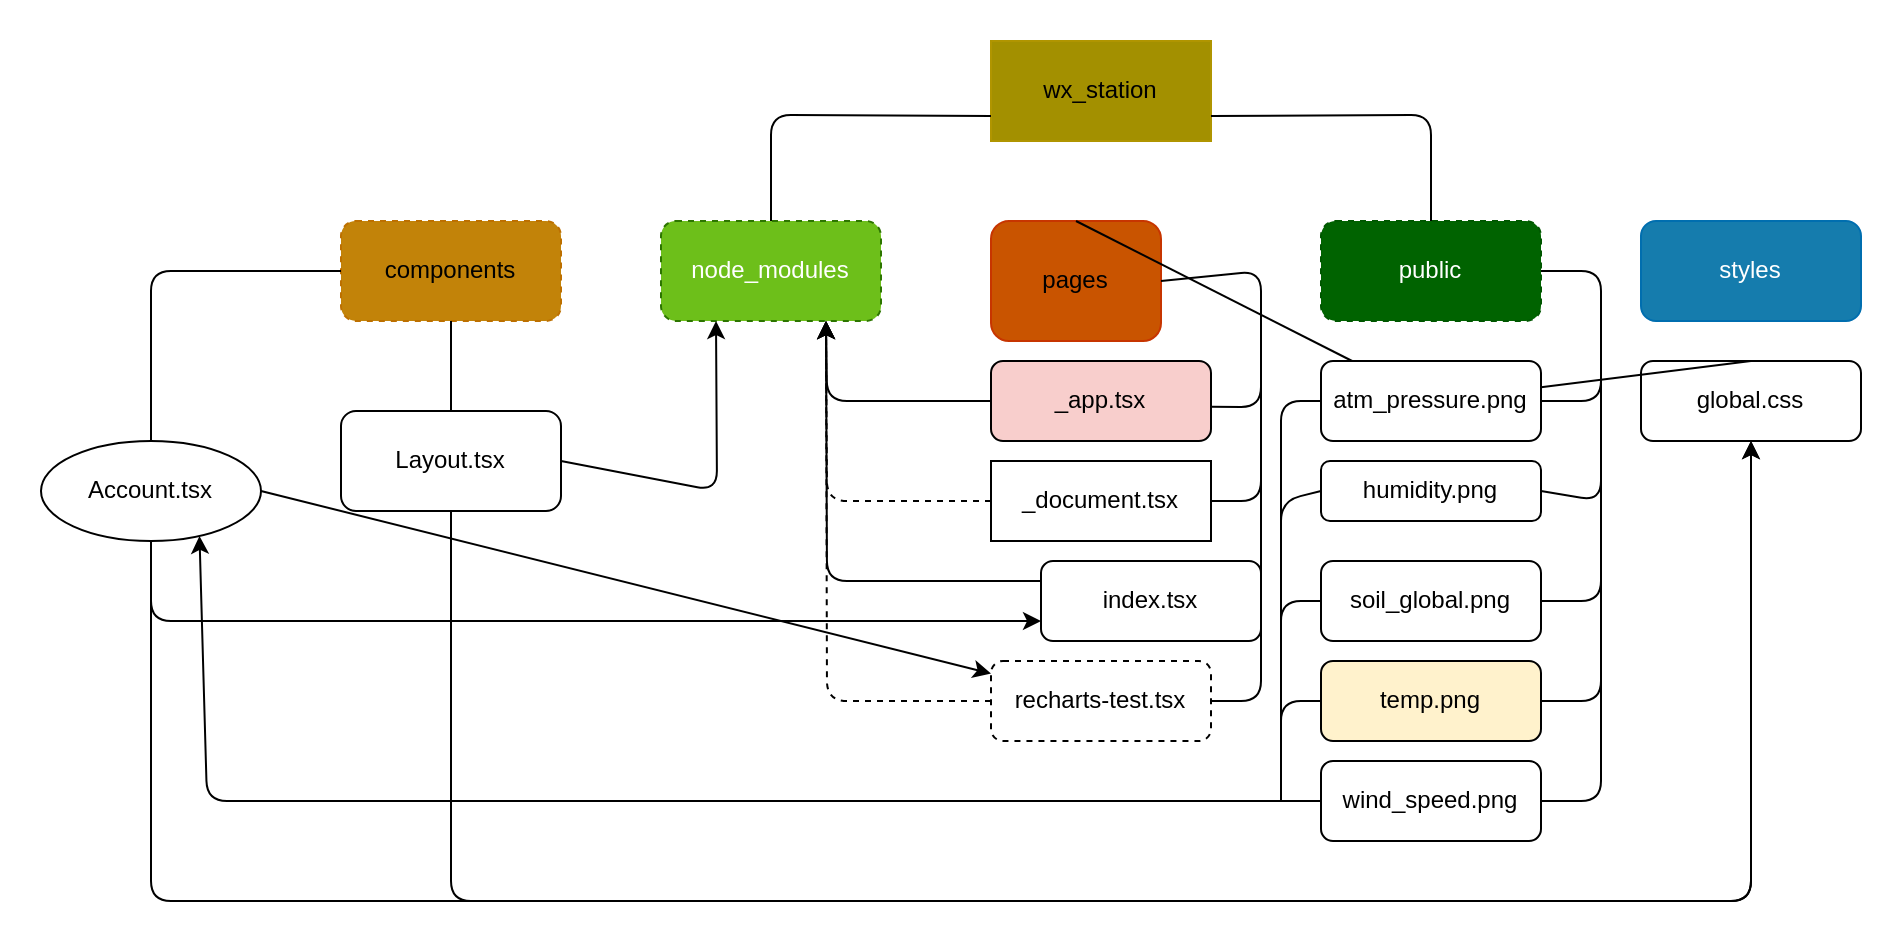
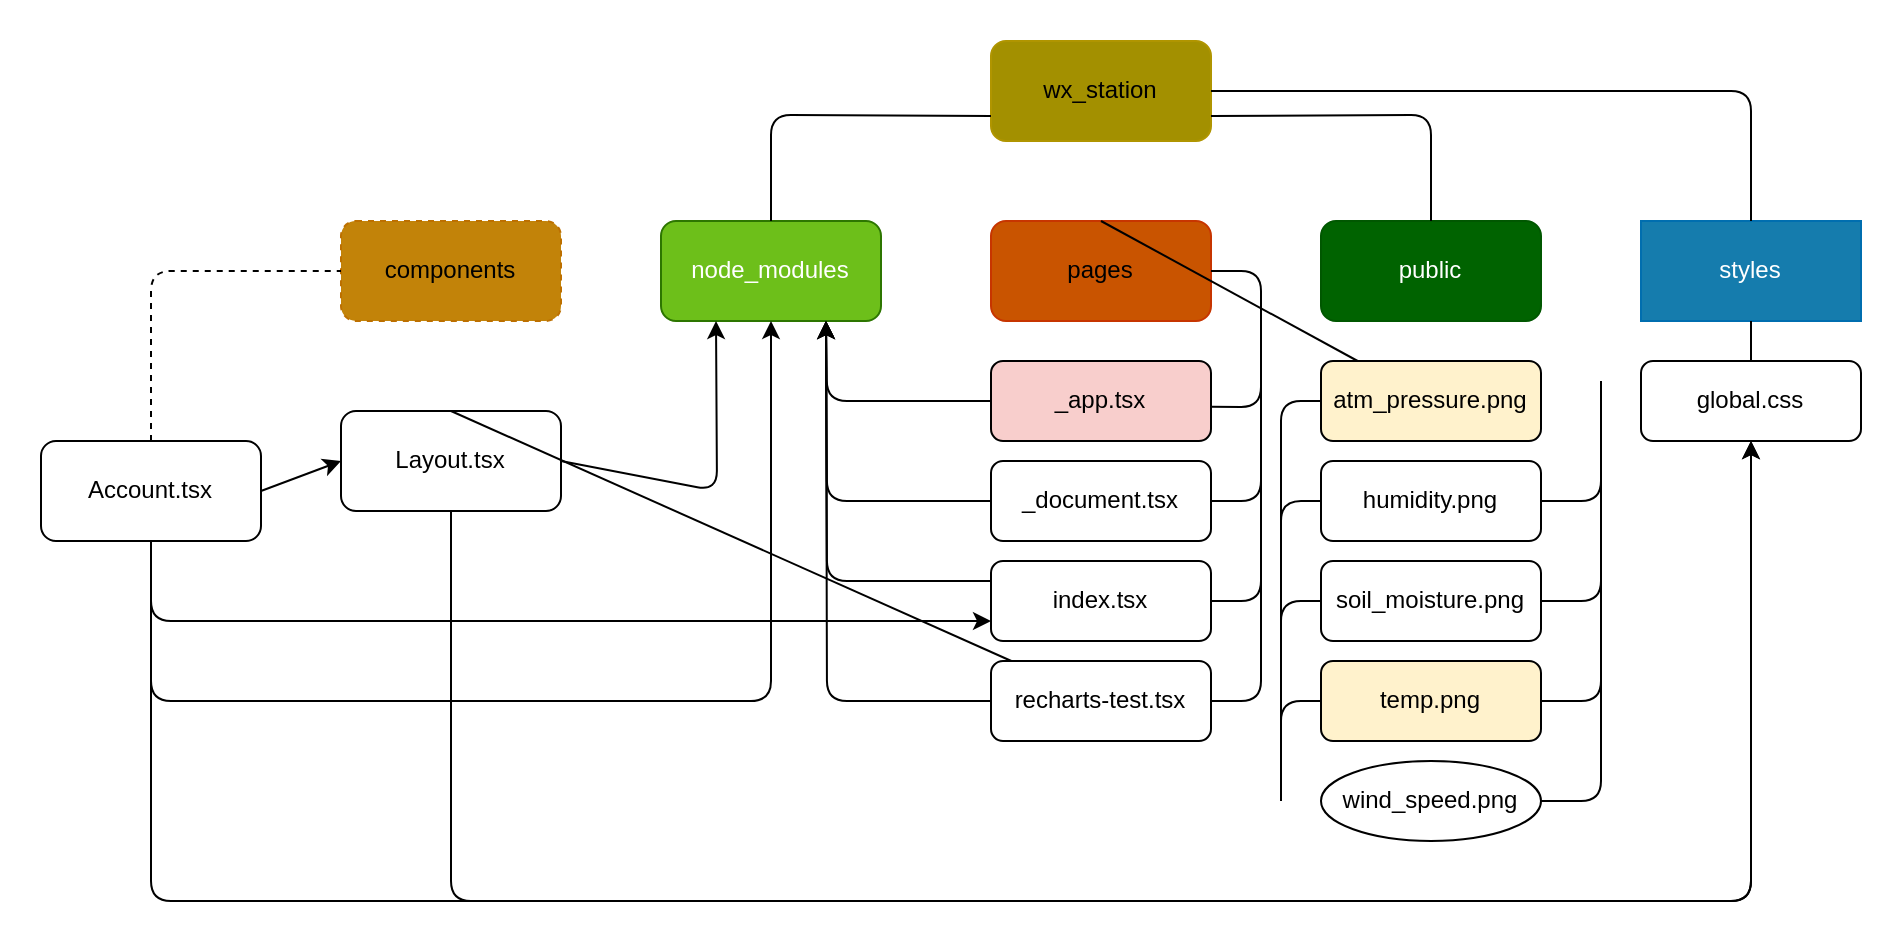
(1101, 91) -> (1101, 91)
none -> (1539, 91)
(168, 271) -> (168, 271)
(771, 271) -> (771, 271)
(1431, 271) -> (1431, 271)
(1751, 271) -> (1751, 271)
(1076, 281) -> (1101, 271)
(1601, 301) -> none
(451, 366) -> (745, 542)
(1646, 374) -> (1751, 341)
(829, 393) -> (829, 393)
(1431, 401) -> (1431, 401)
(151, 491) -> (151, 491)
(1431, 491) -> (1431, 501)
(908, 501) -> (908, 501)
(1101, 501) -> (1101, 501)
(513, 554) -> (295, 478)
(1151, 601) -> (1101, 601)
(1431, 601) -> (1431, 601)
none -> (495, 701)
(877, 701) -> (877, 701)
(1101, 701) -> (1101, 701)
(645, 801) -> none
(1431, 801) -> (1431, 801)
